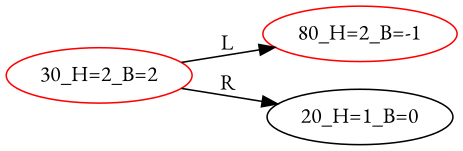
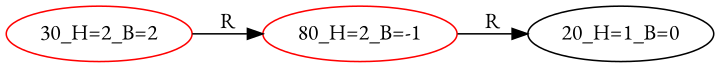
(228, 44) -> (228, 22)
(222, 95) -> (485, 34)
